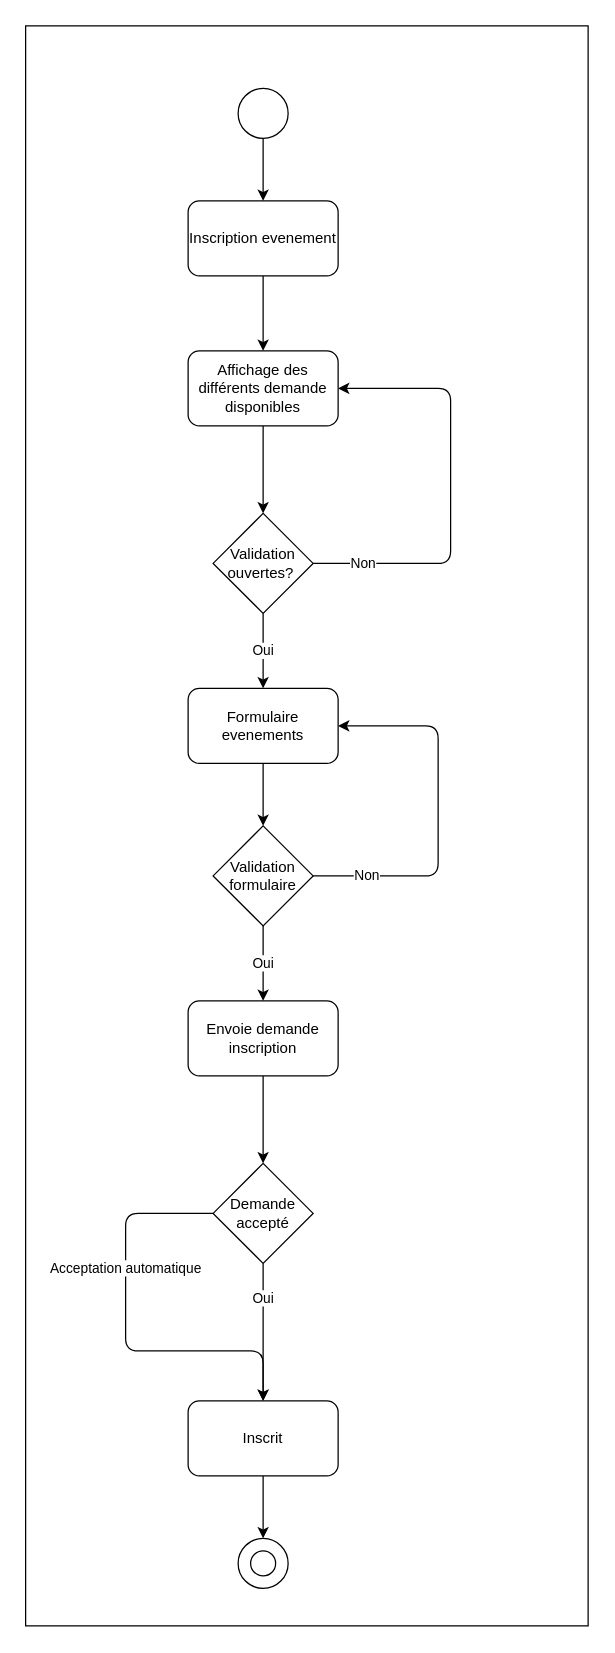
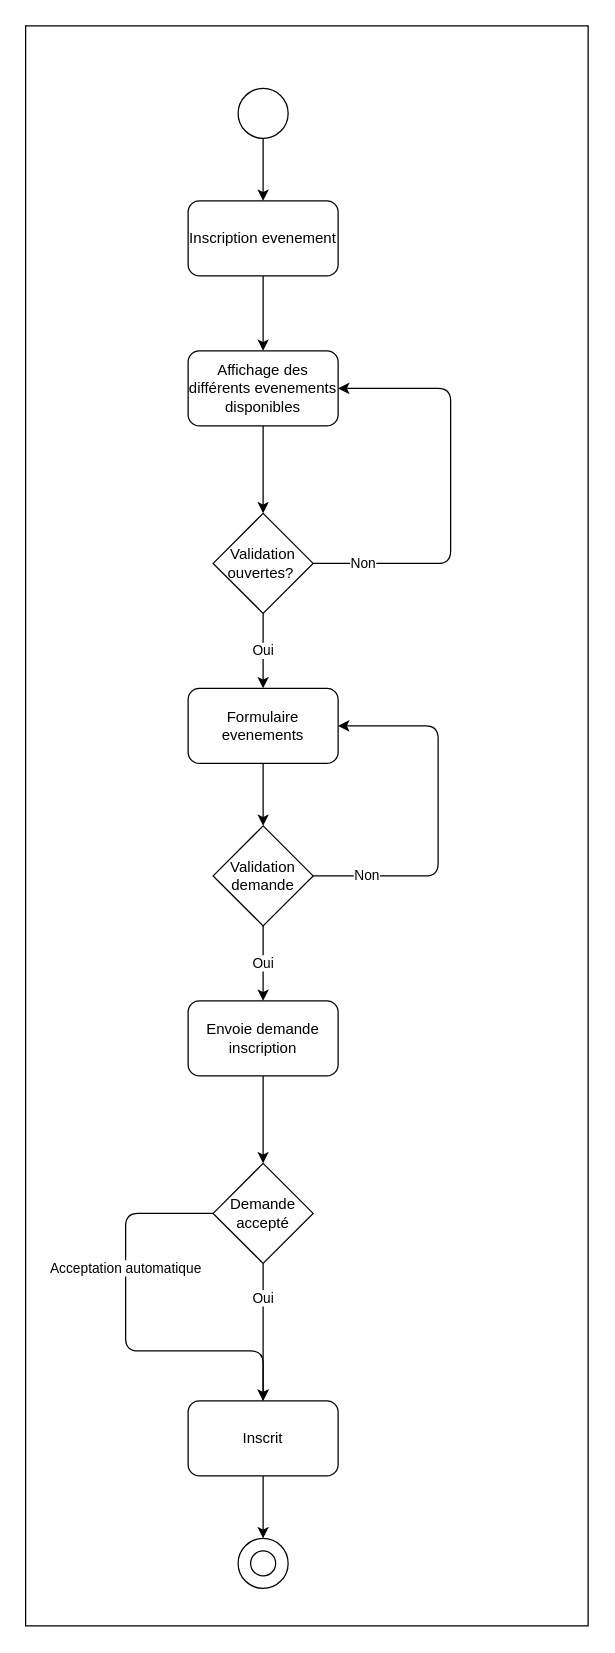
(263, 388) -> (263, 388)
(263, 876) -> (263, 876)
